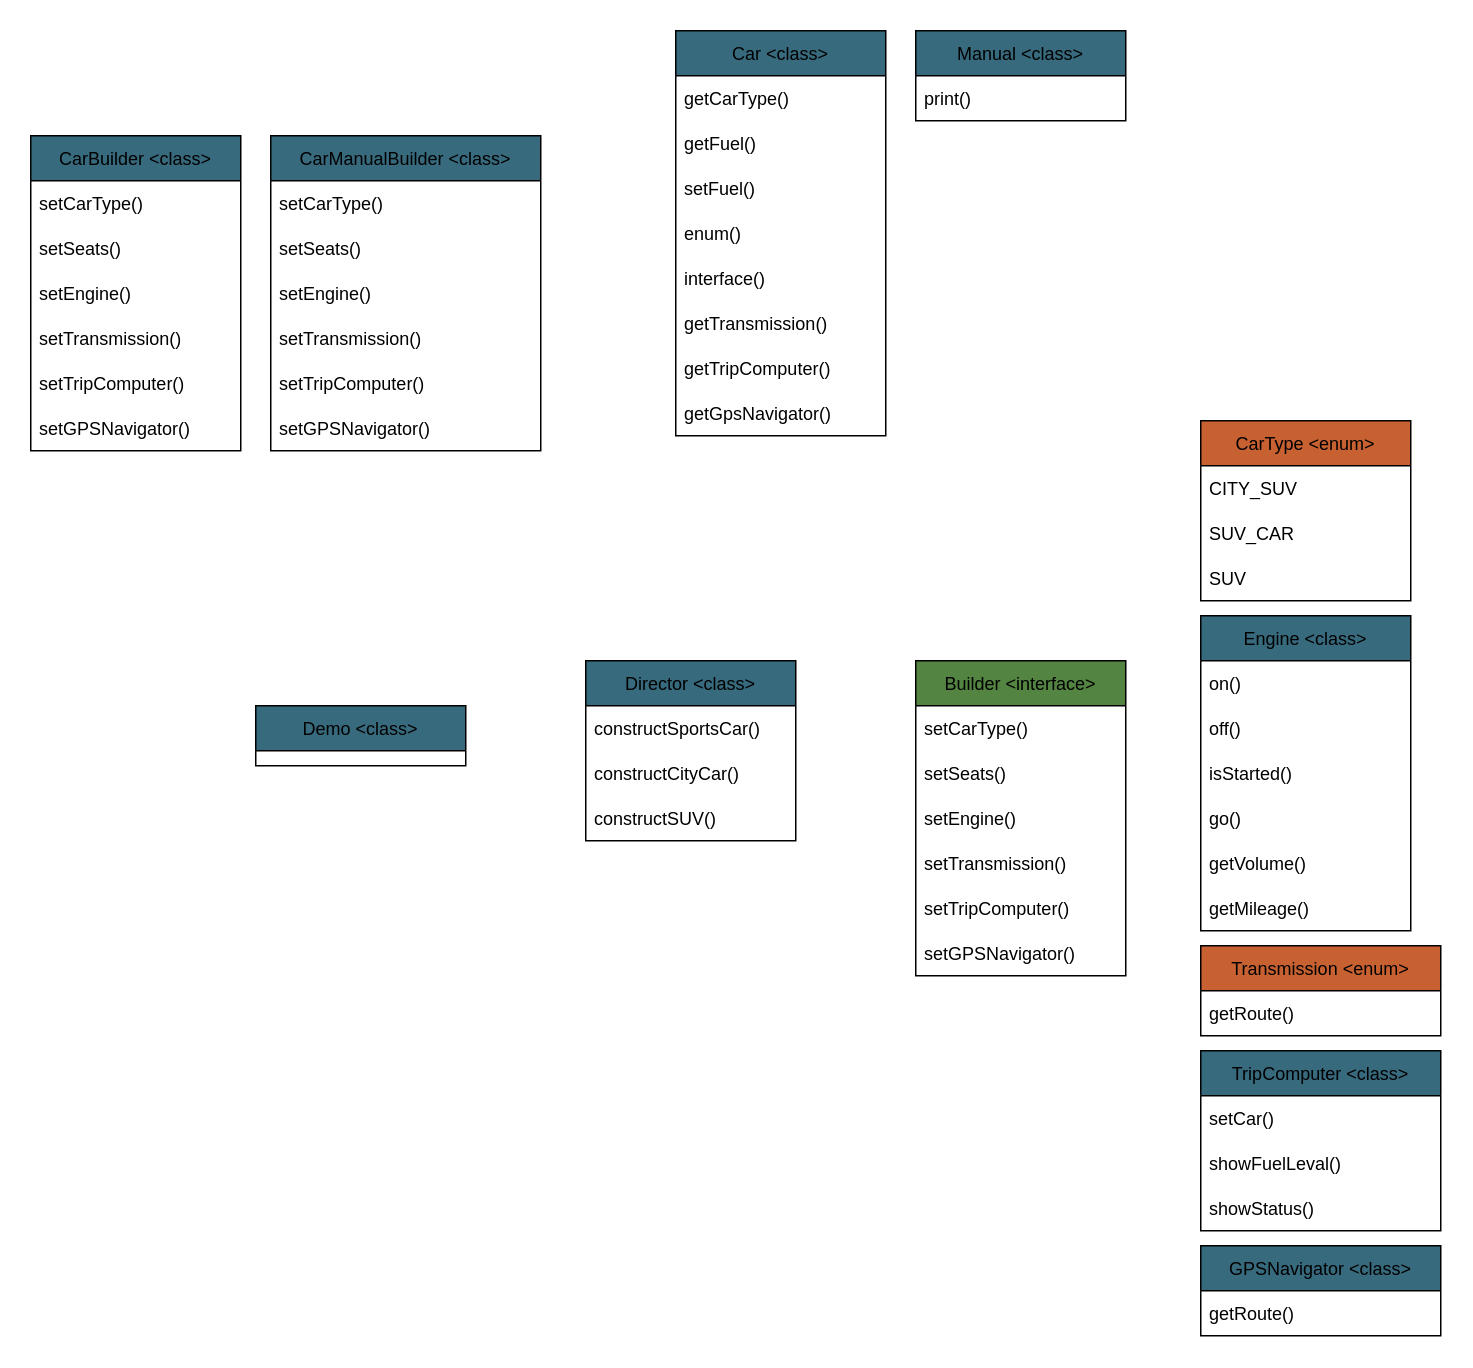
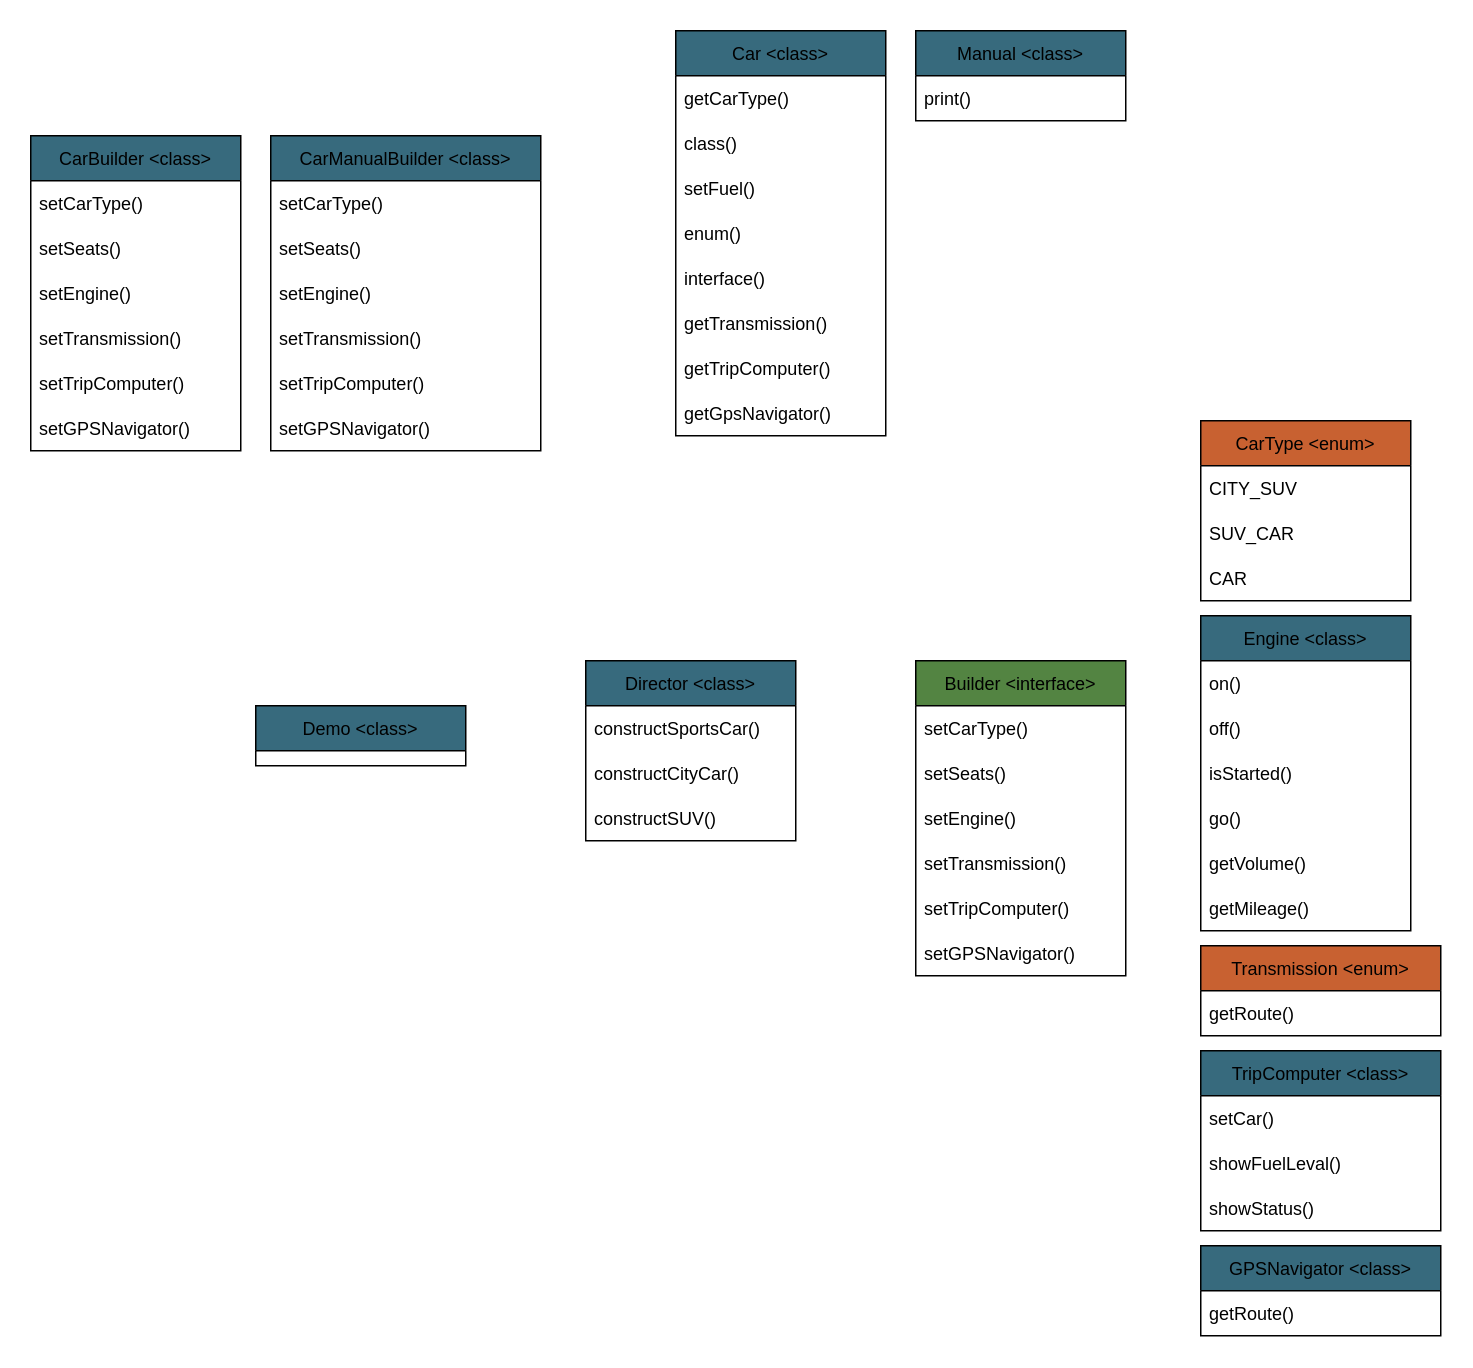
(727, 144) -> (717, 144)
(1224, 579) -> (1224, 579)
